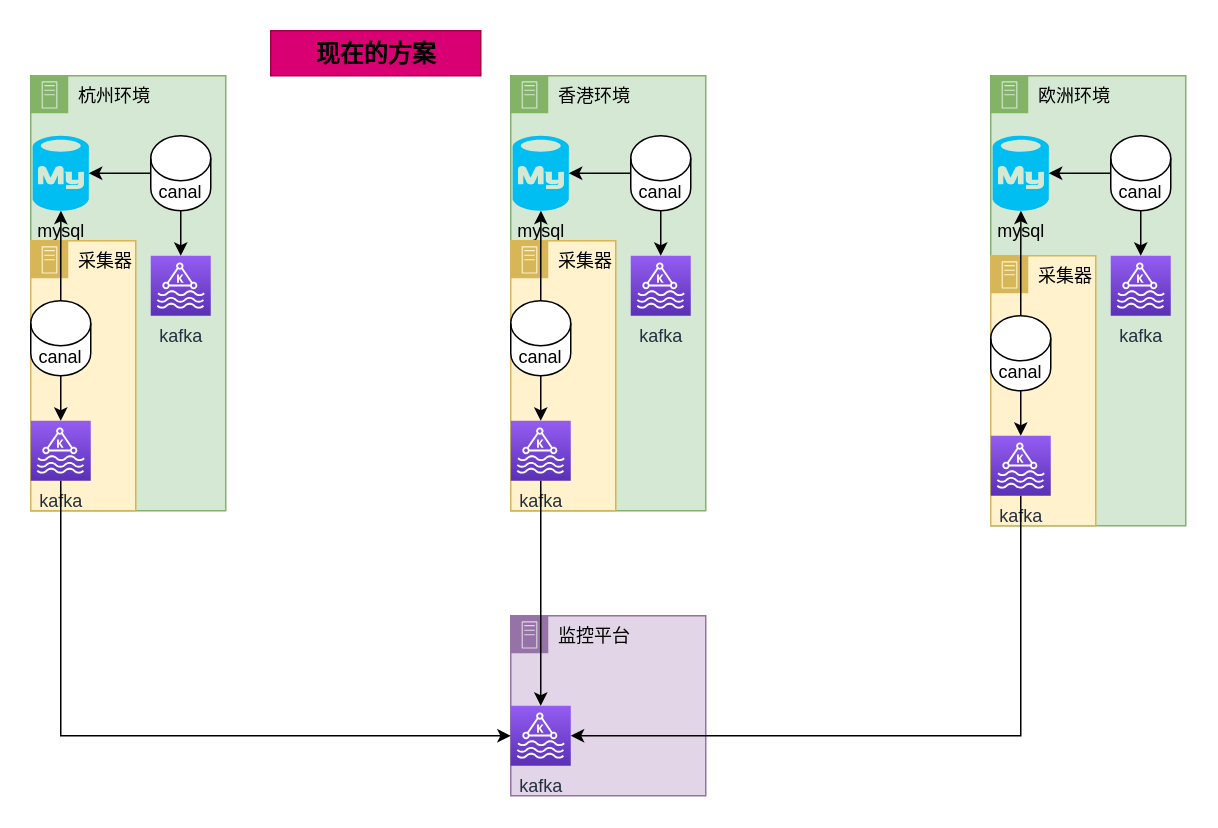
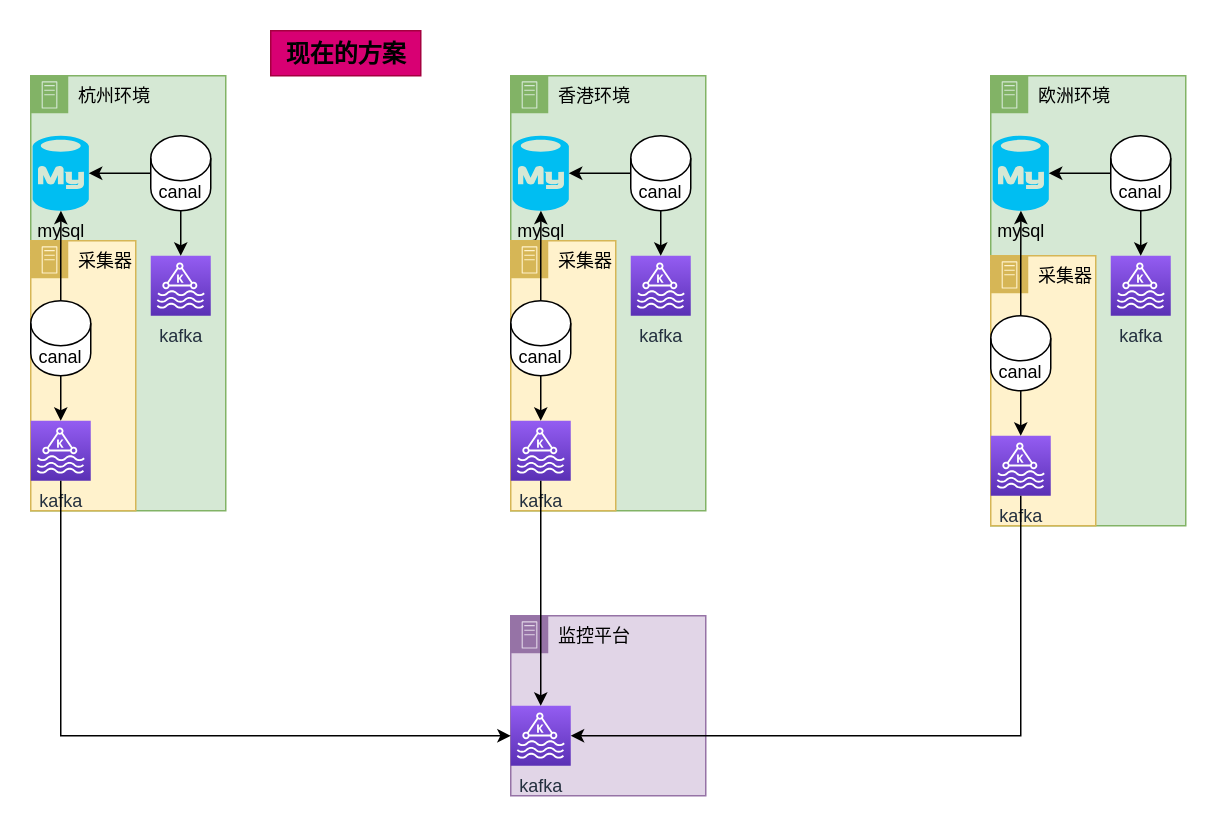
(376, 53) -> (346, 53)
